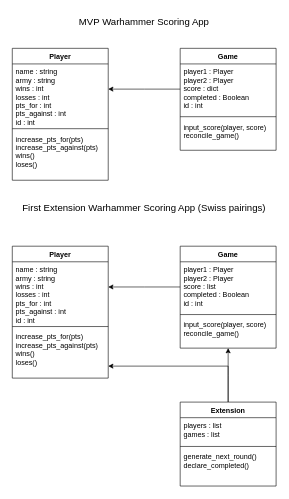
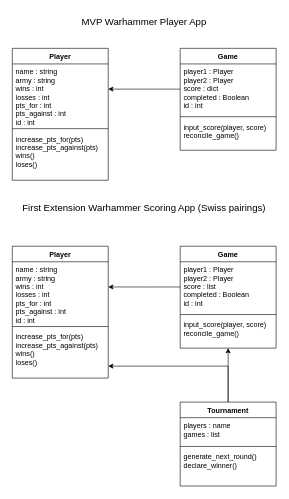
(144, 21) -> (144, 21)
(228, 410) -> (228, 410)
(206, 426) -> (208, 426)
(226, 457) -> (226, 457)
